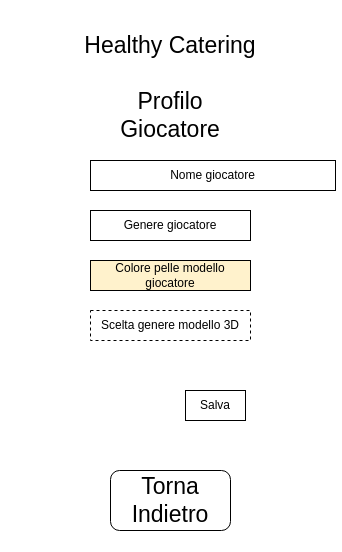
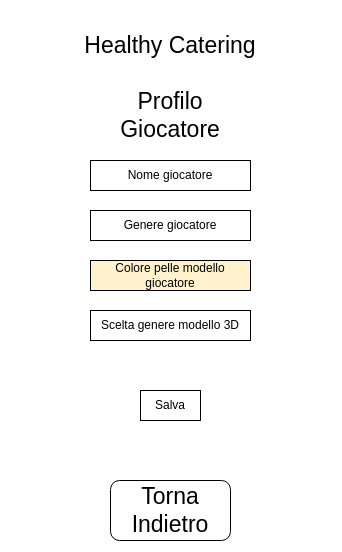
(213, 176) -> (171, 176)
(171, 326) -> (171, 326)
(216, 406) -> (171, 406)
(171, 501) -> (171, 511)
